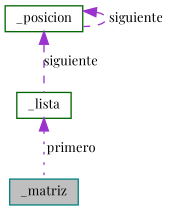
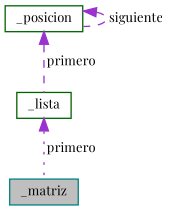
(70, 62) -> (70, 62)
